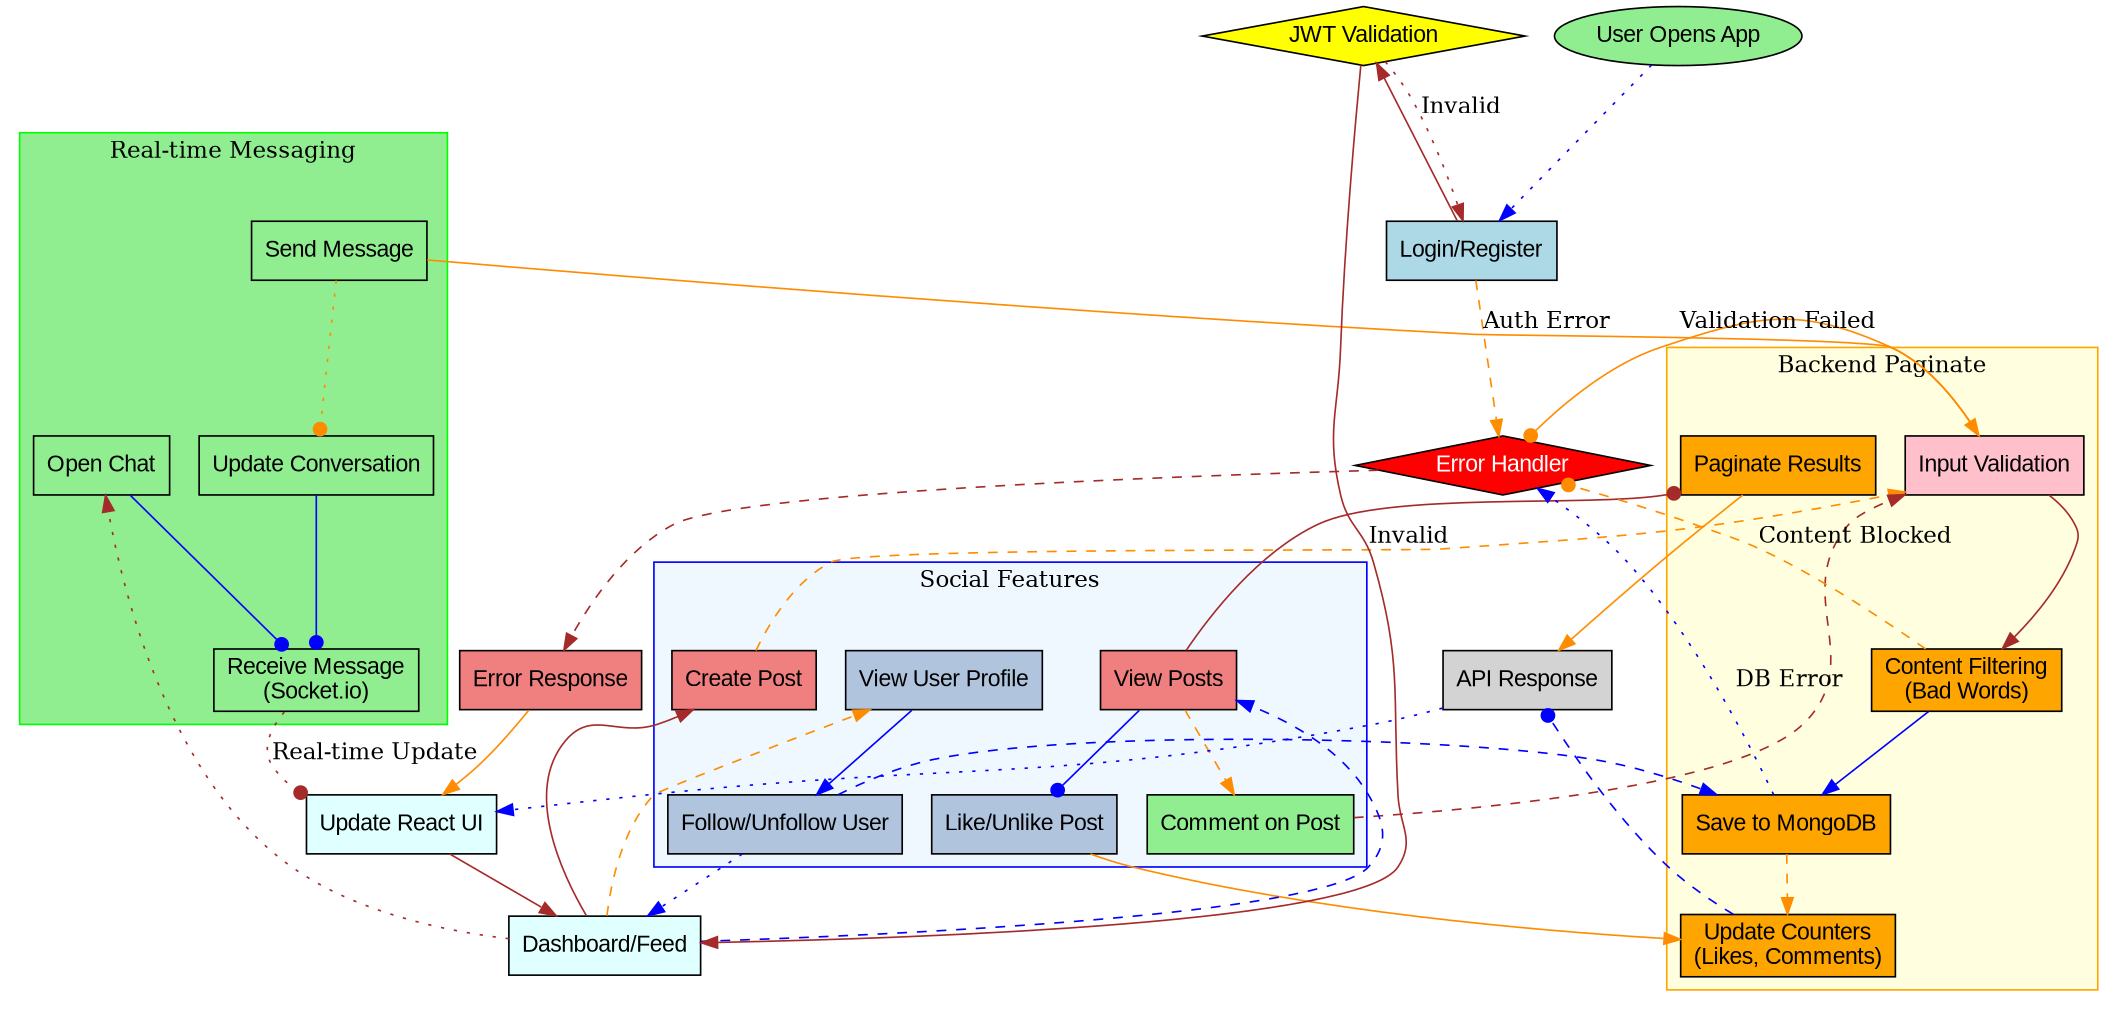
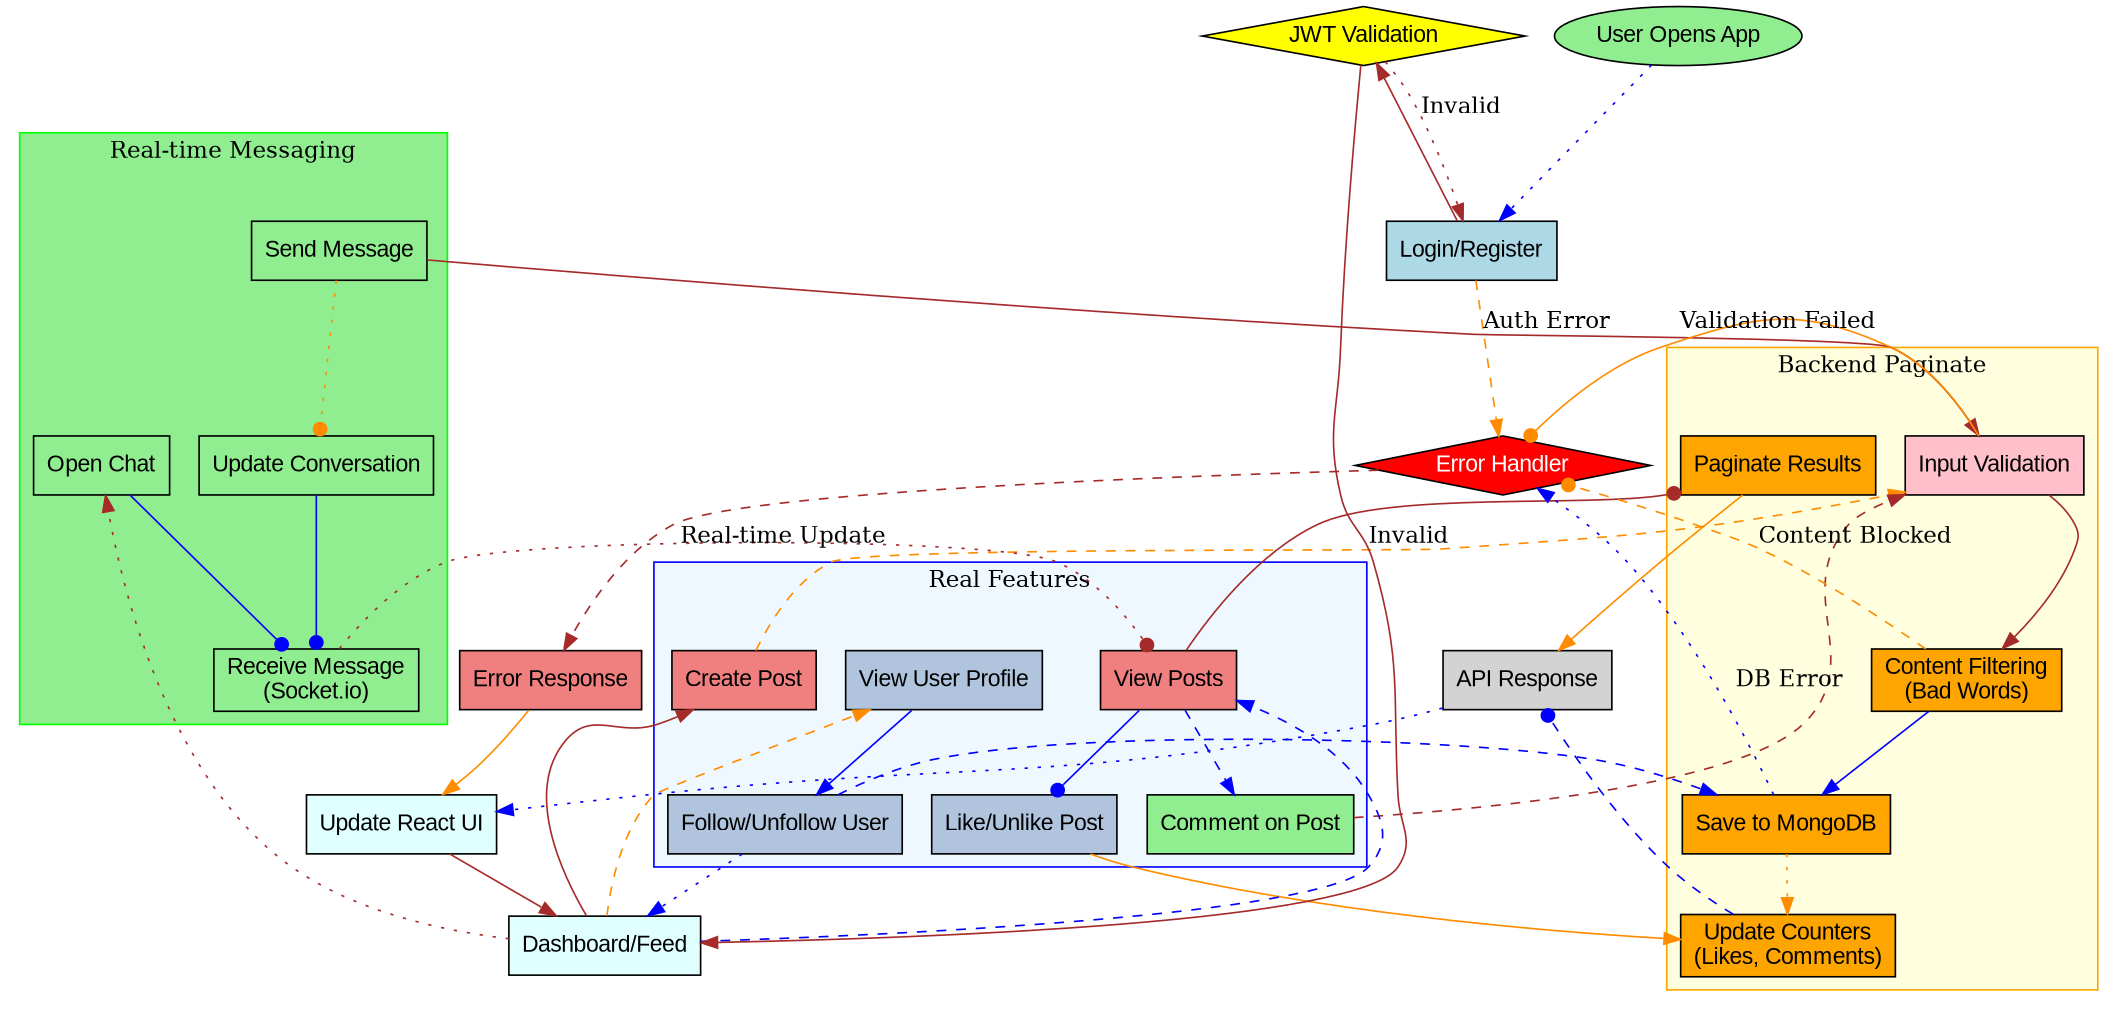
(1213, 319) -> (1213, 319)
(1010, 581) -> (1010, 581)
(1196, 729) -> (1196, 729)
(268, 753) -> (741, 543)
(1787, 876) -> (1787, 876)
